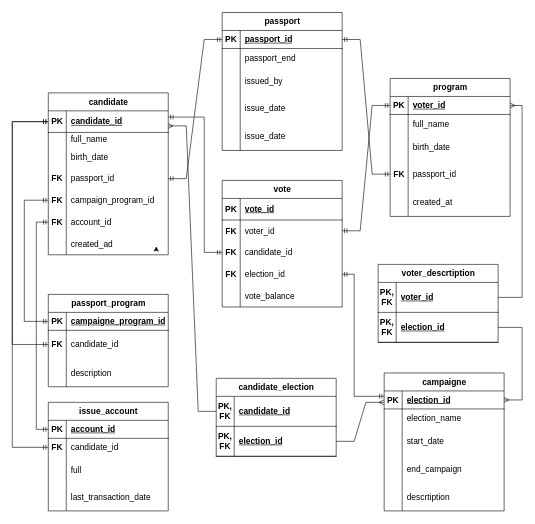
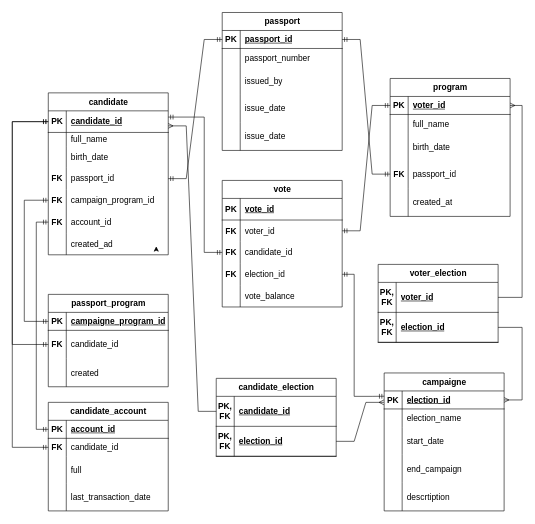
(269, 58) -> (275, 58)
(439, 273) -> (439, 273)
(91, 373) -> (85, 373)
(109, 411) -> (109, 411)
